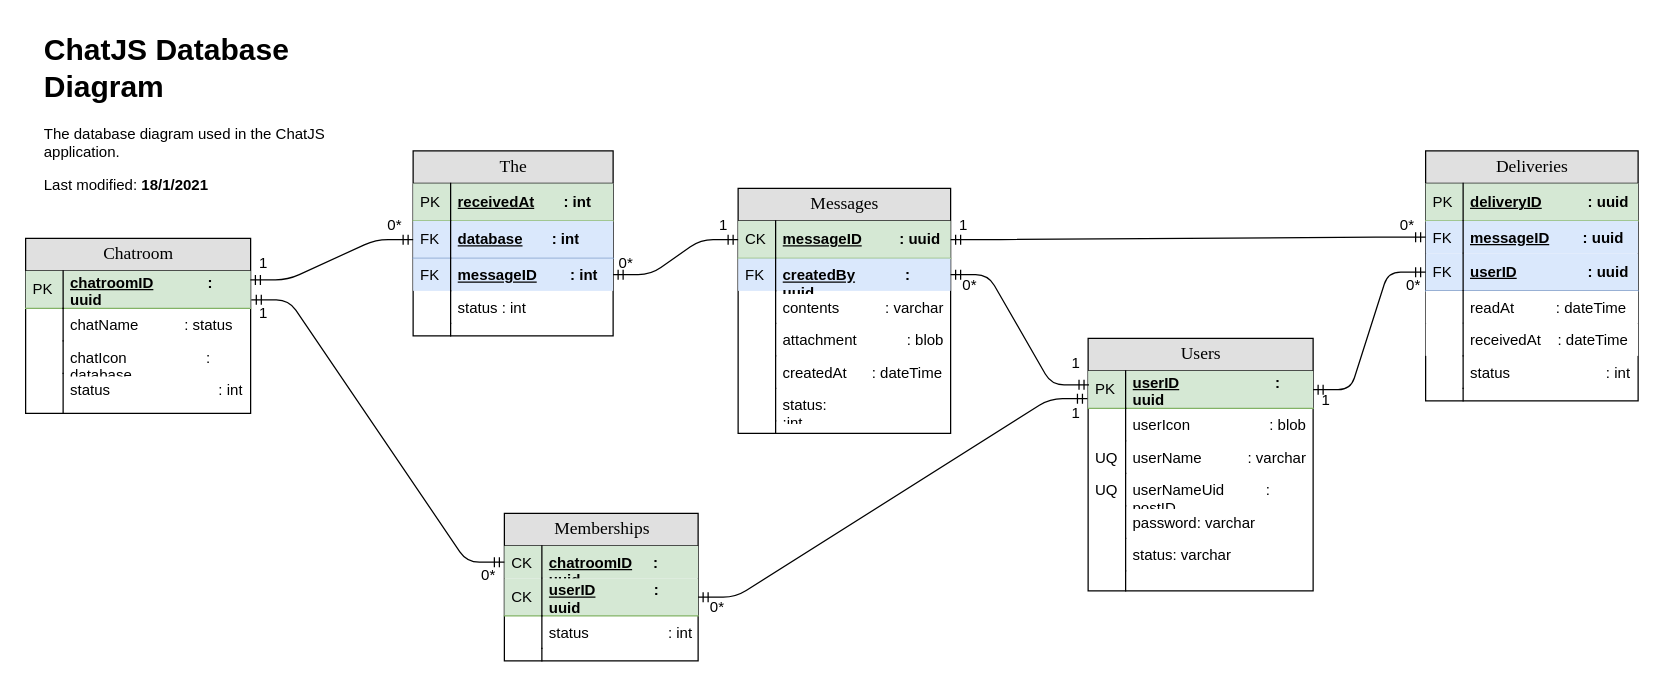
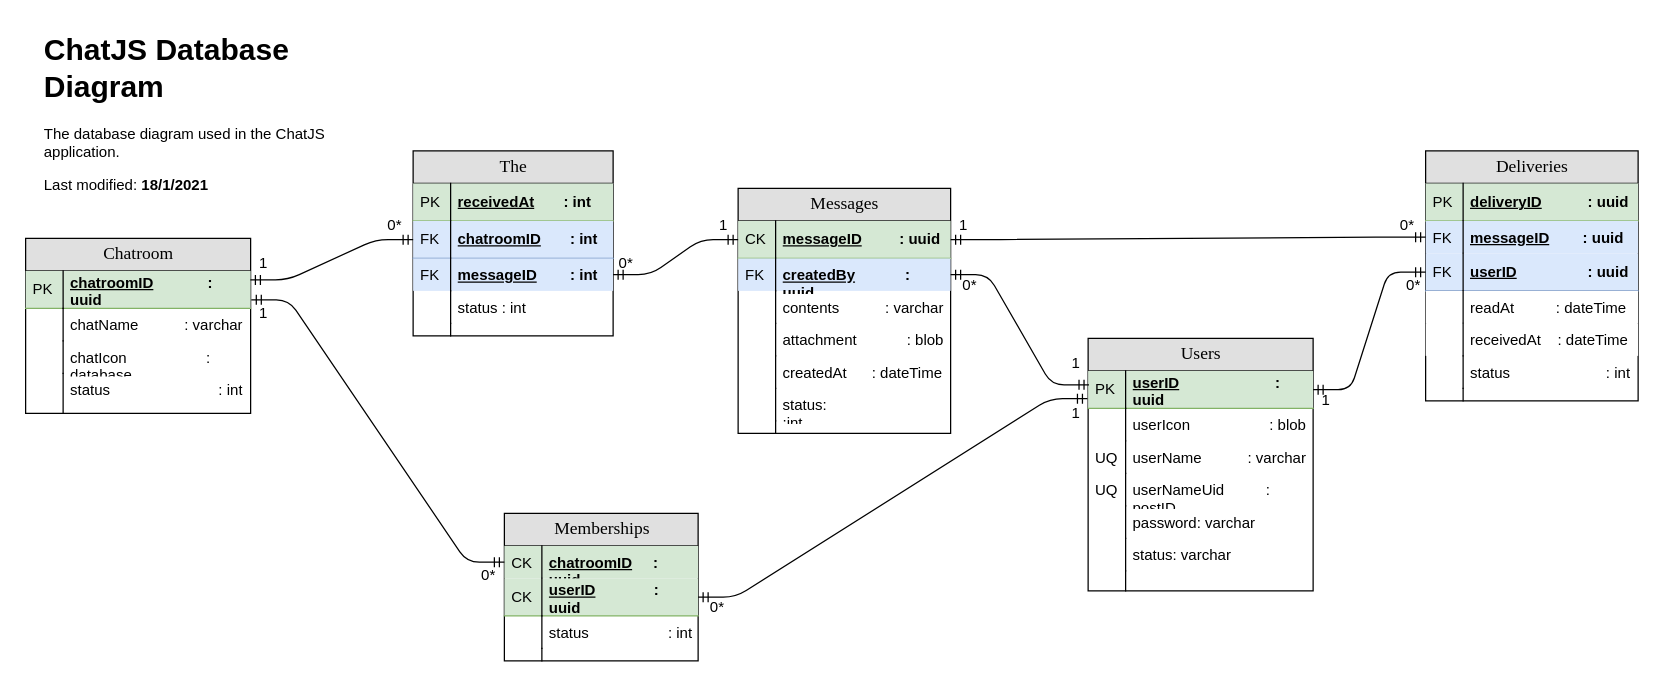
(533, 239) -> (533, 239)
(158, 335) -> (158, 335)
